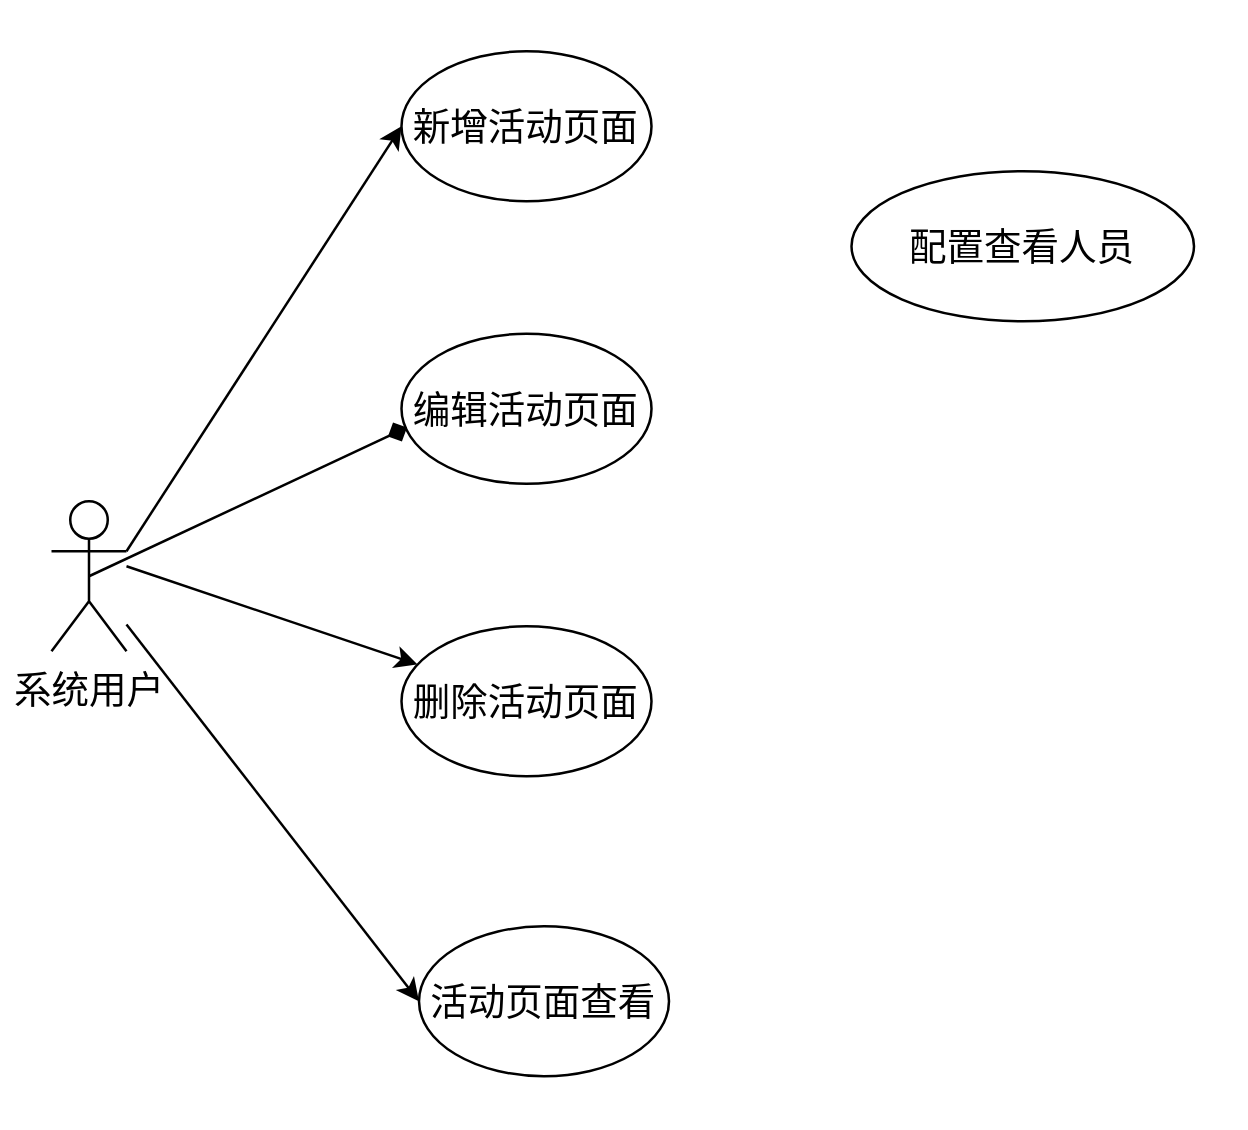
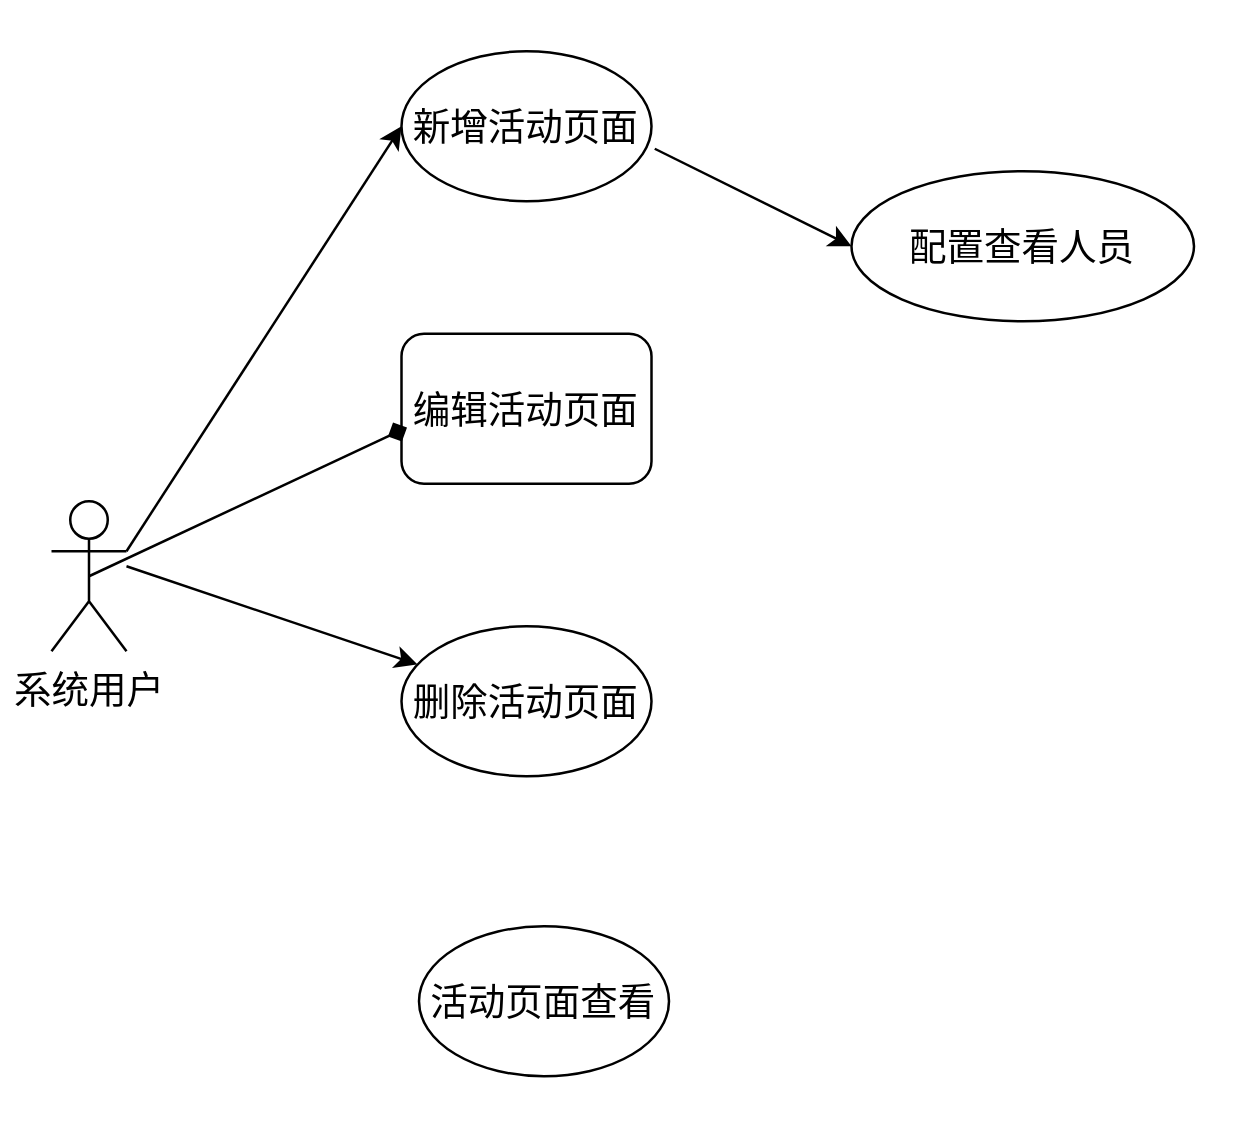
none -> (745, 194)
(526, 409) -> (526, 409)
(268, 807) -> none
